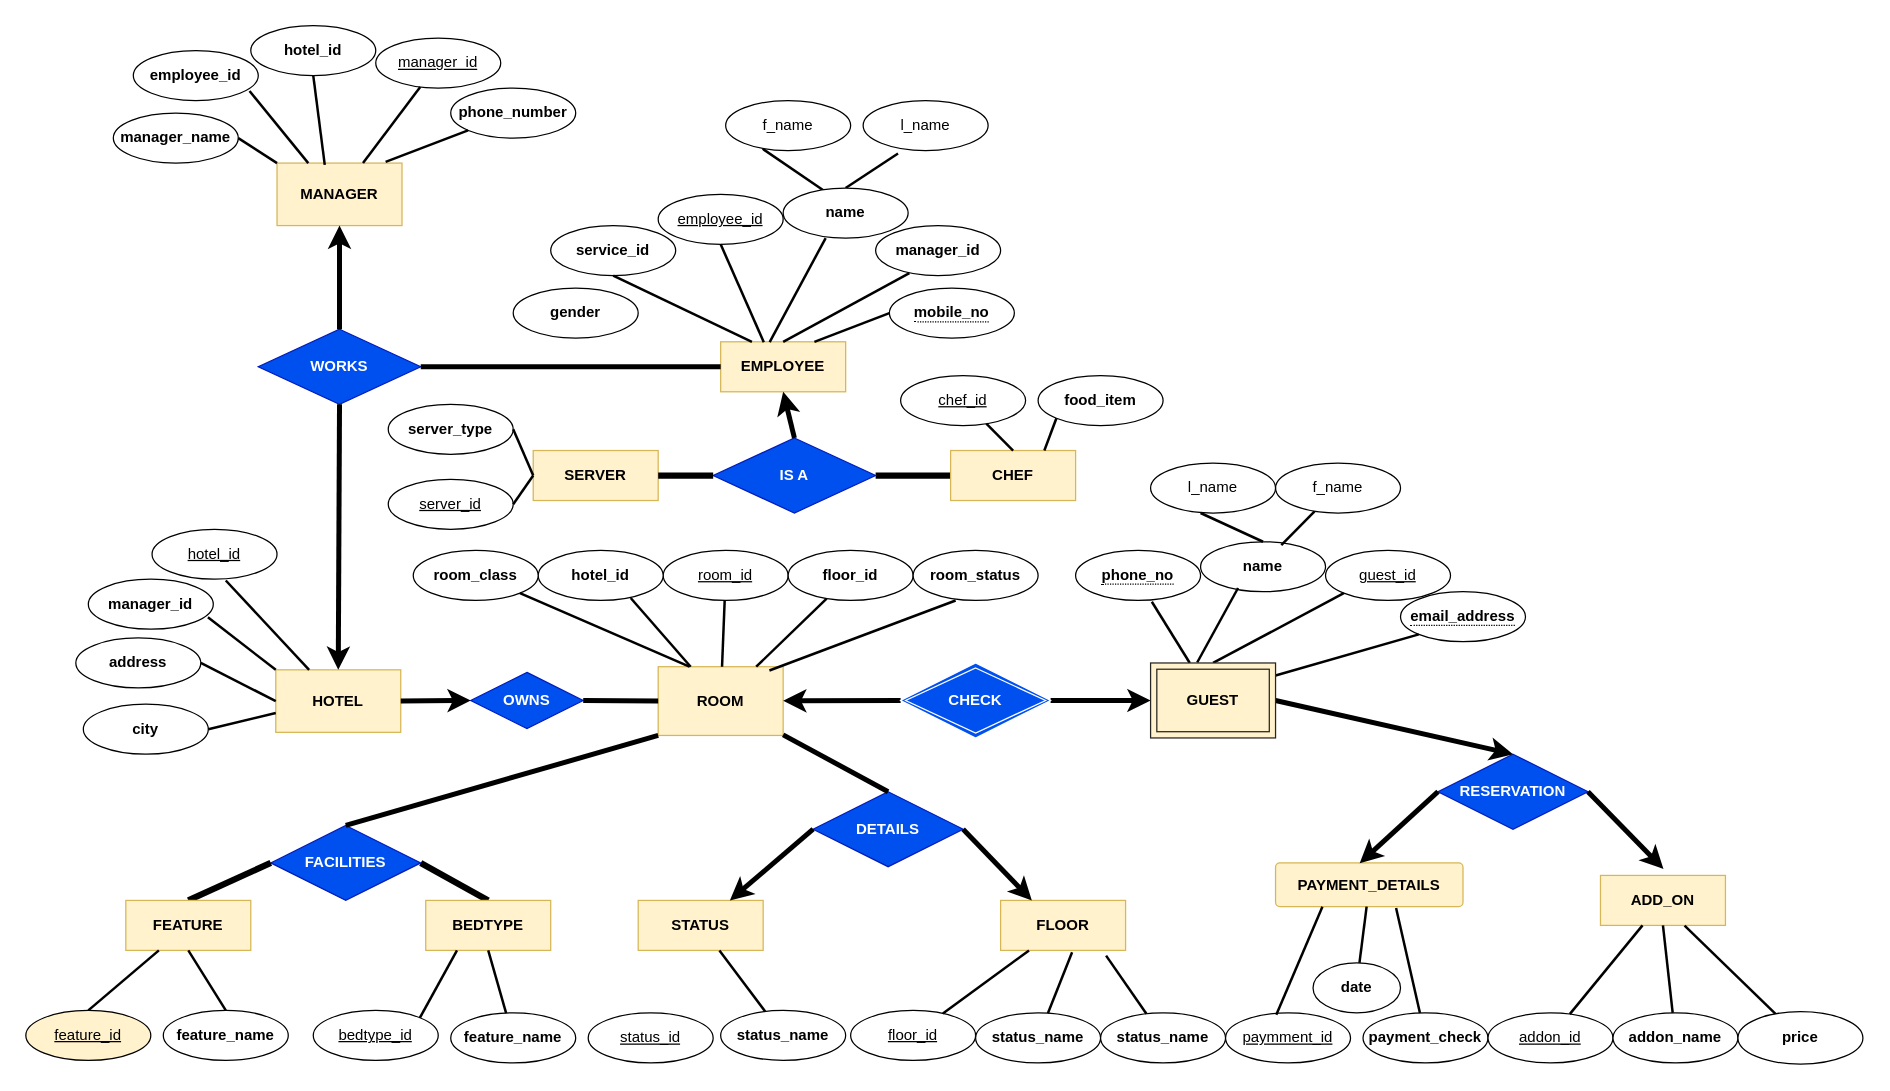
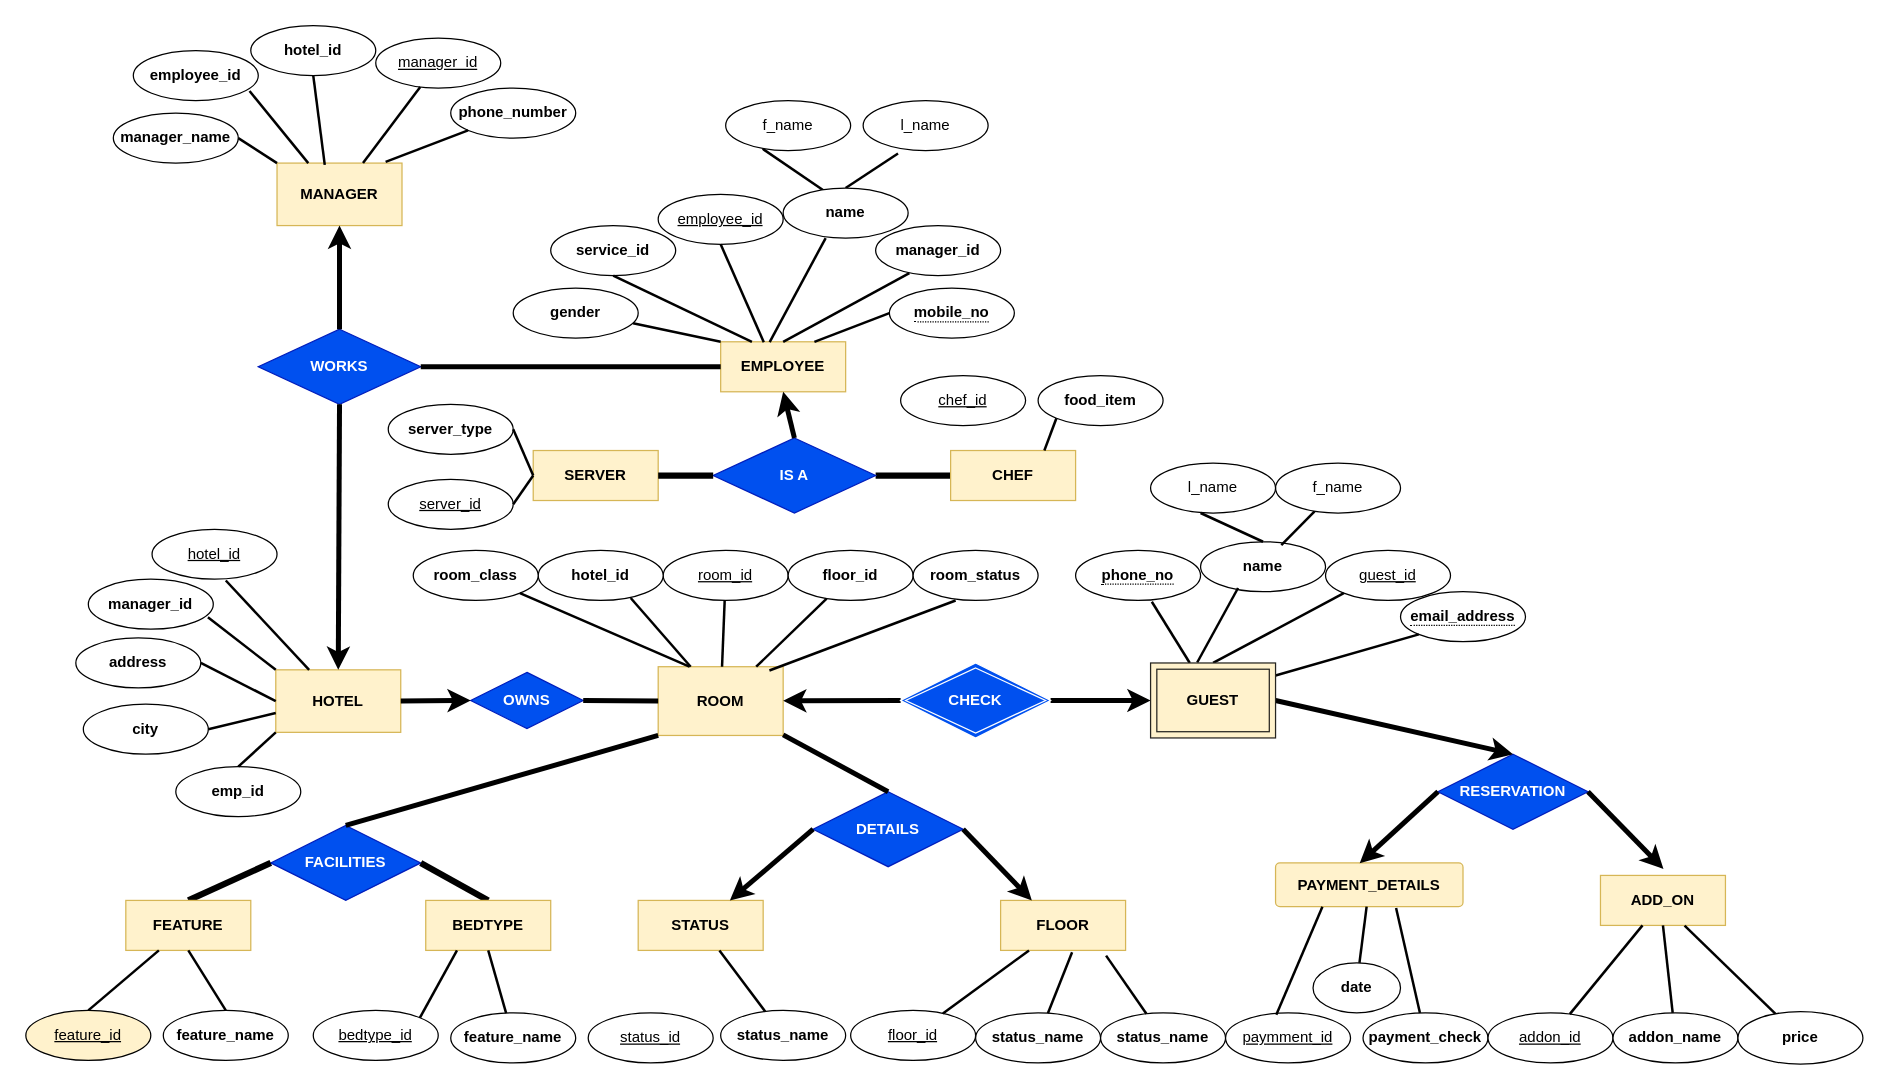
none -> (676, 333)
(1000, 438) -> none
none -> (257, 750)
none -> (238, 792)
